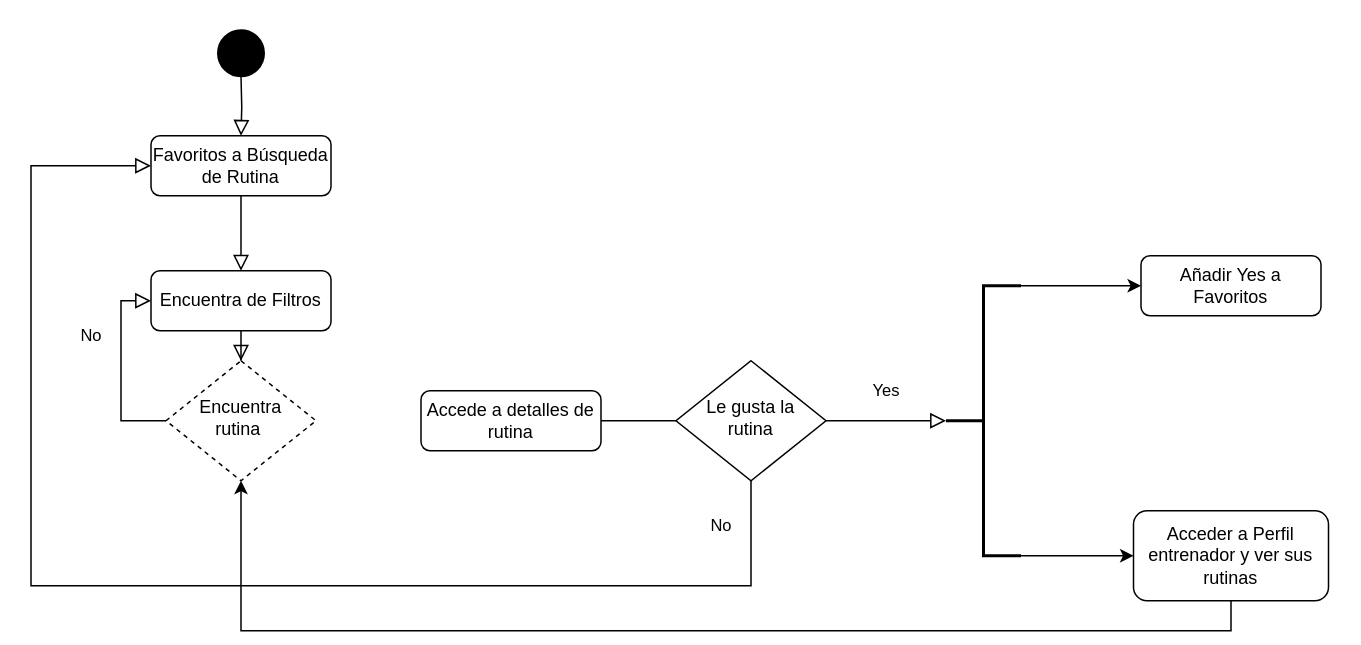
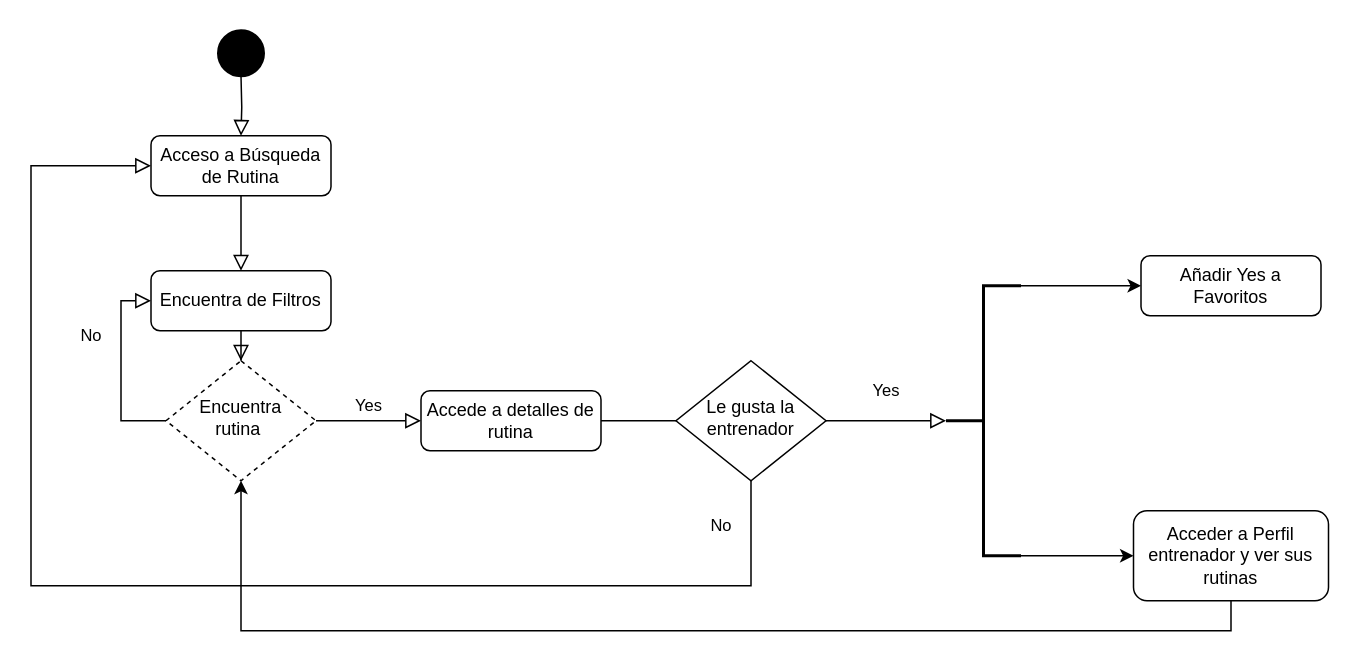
(241, 166) -> (241, 166)
(751, 418) -> (751, 418)
none -> (360, 421)
